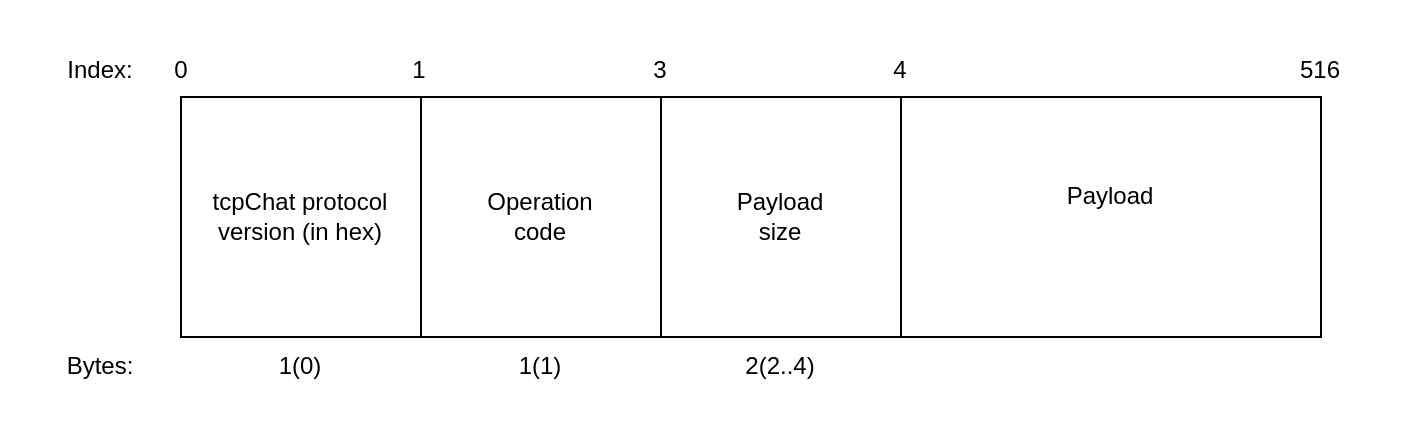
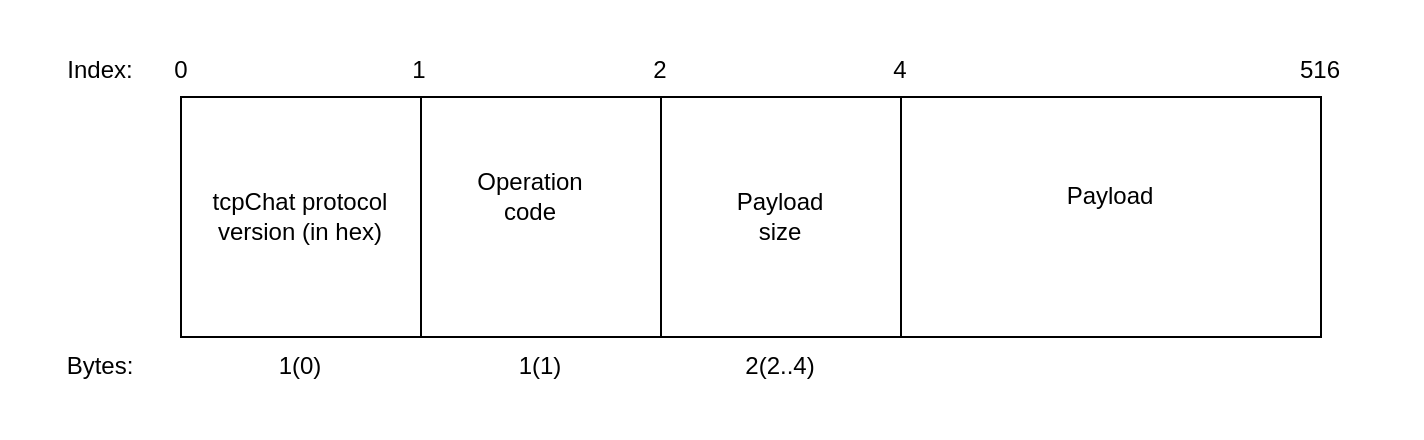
(661, 71) -> (661, 71)
(541, 217) -> (531, 197)
